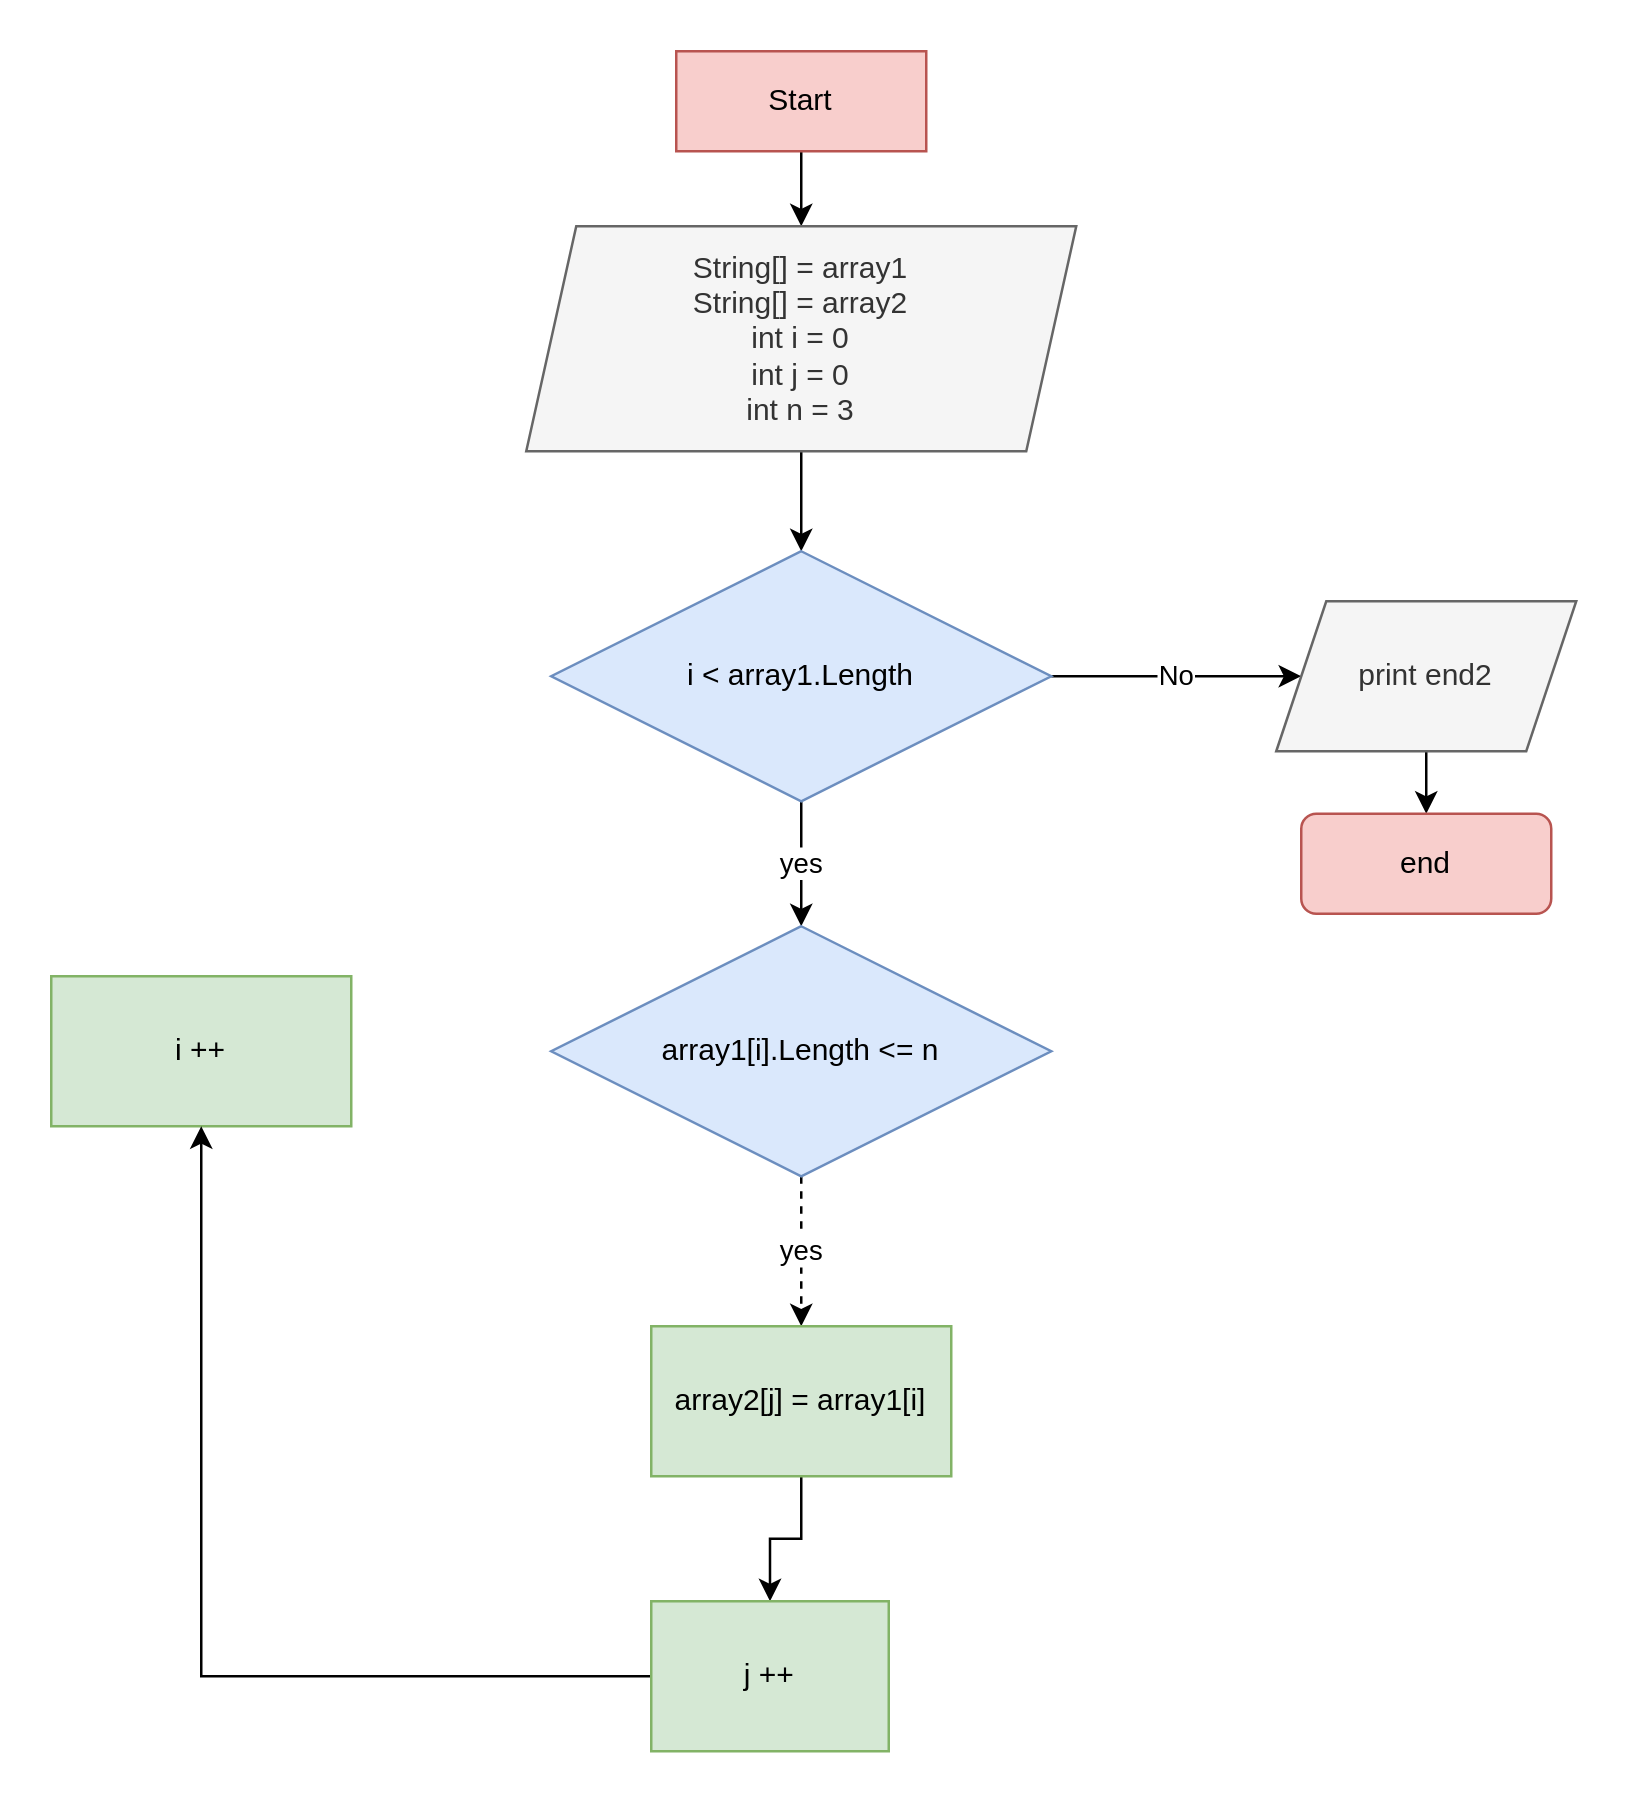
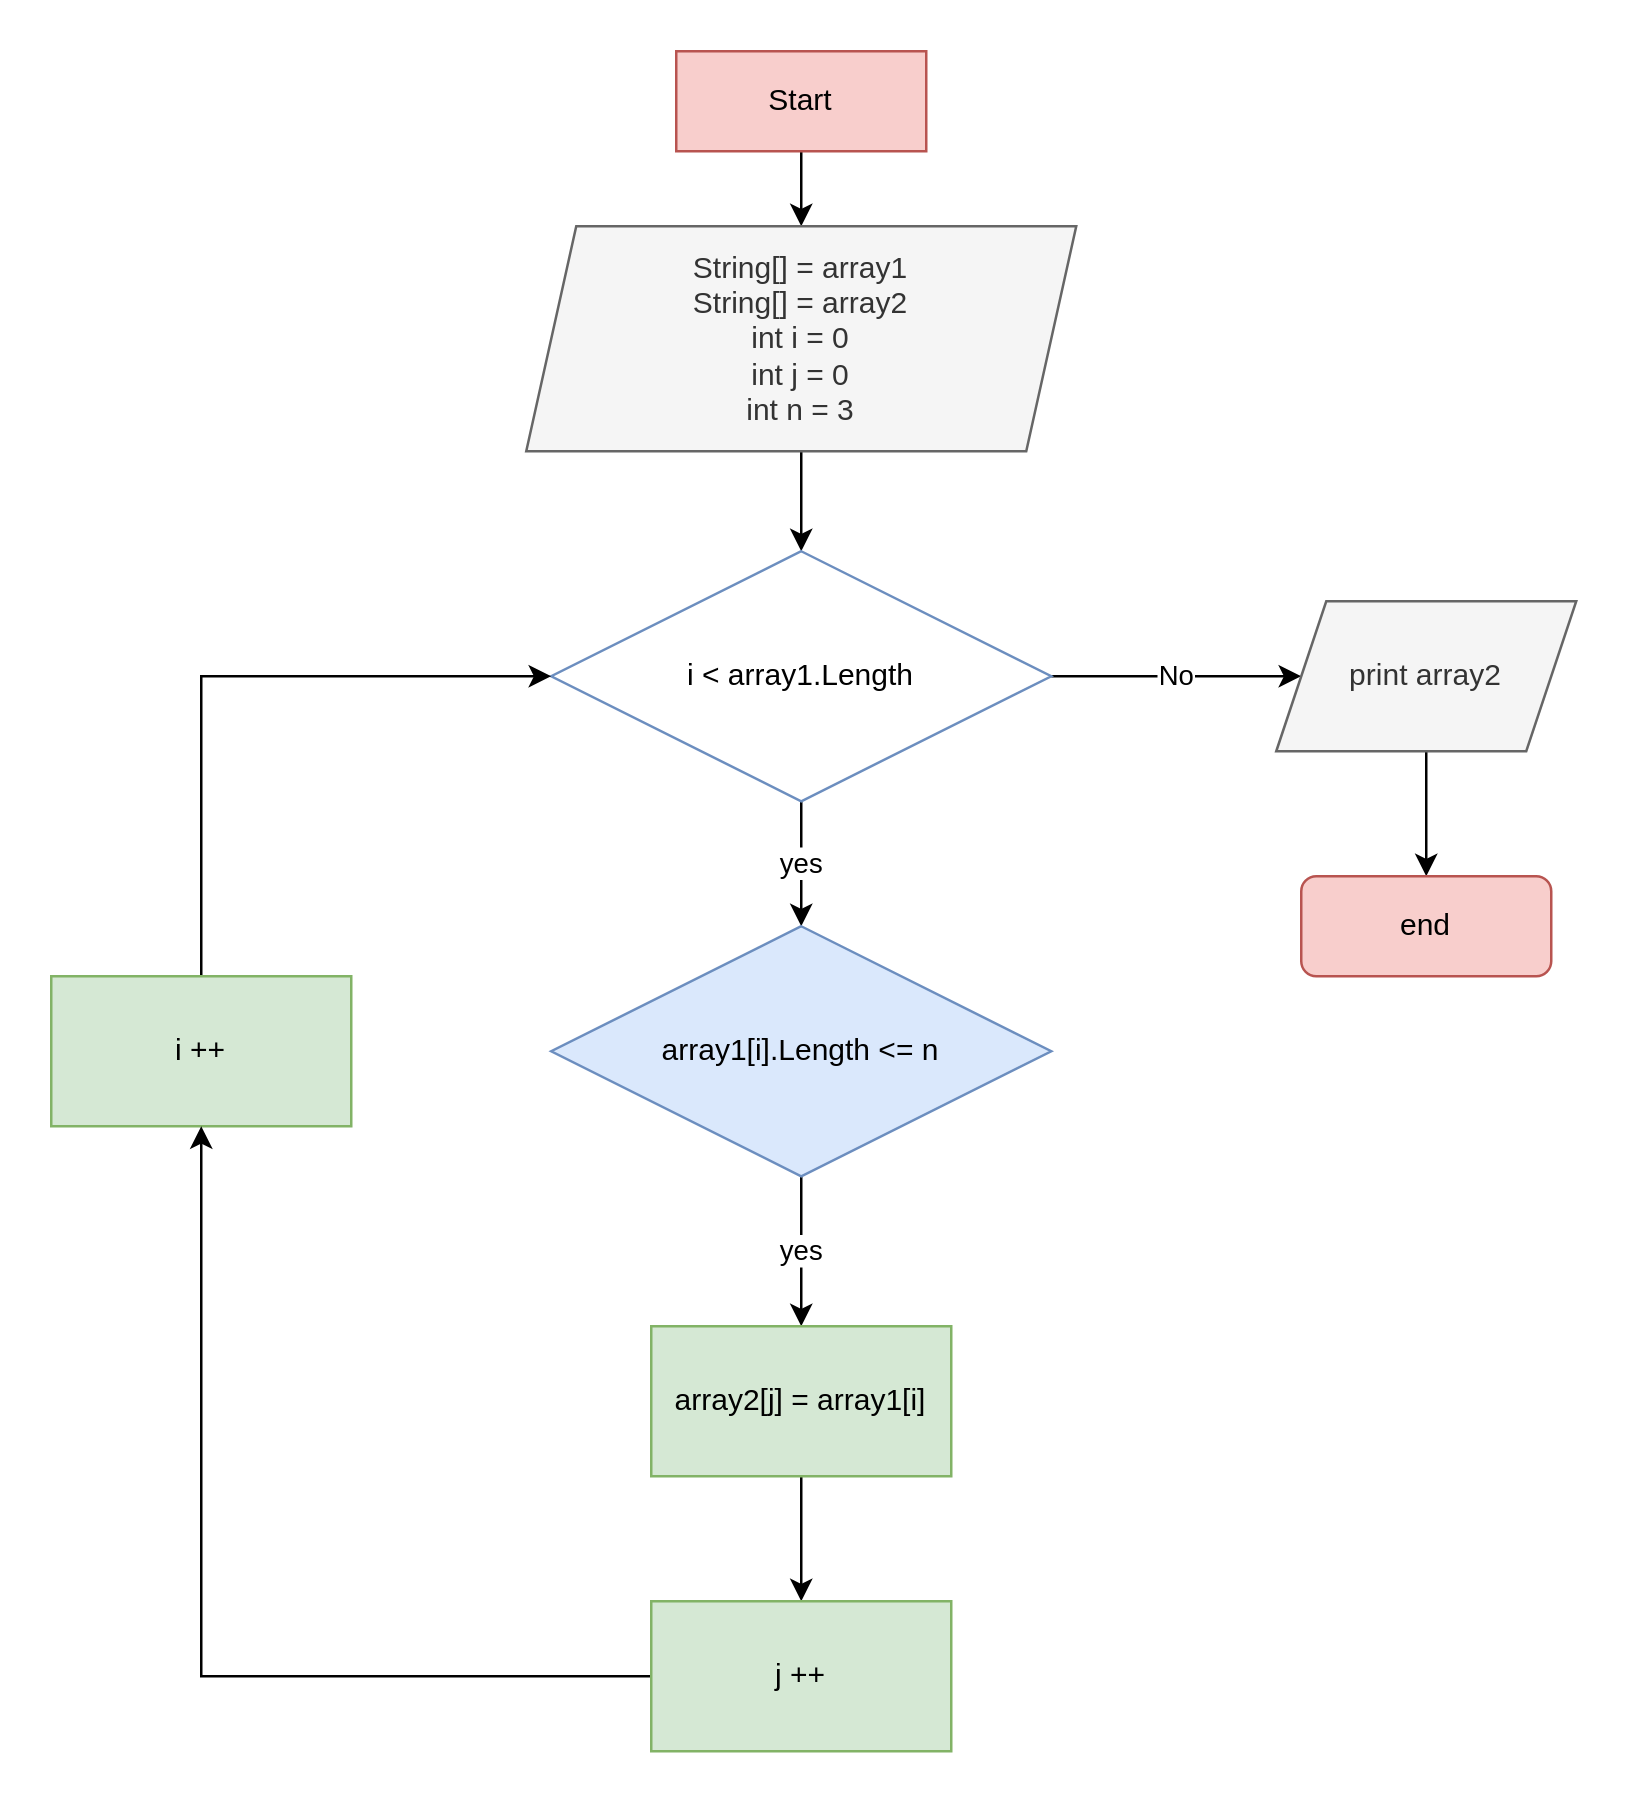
none -> (218, 676)
(801, 676) -> (801, 676)
(1426, 676) -> (1426, 676)
(1426, 864) -> (1426, 926)
(801, 1207) -> (801, 1207)
(770, 1676) -> (801, 1676)
